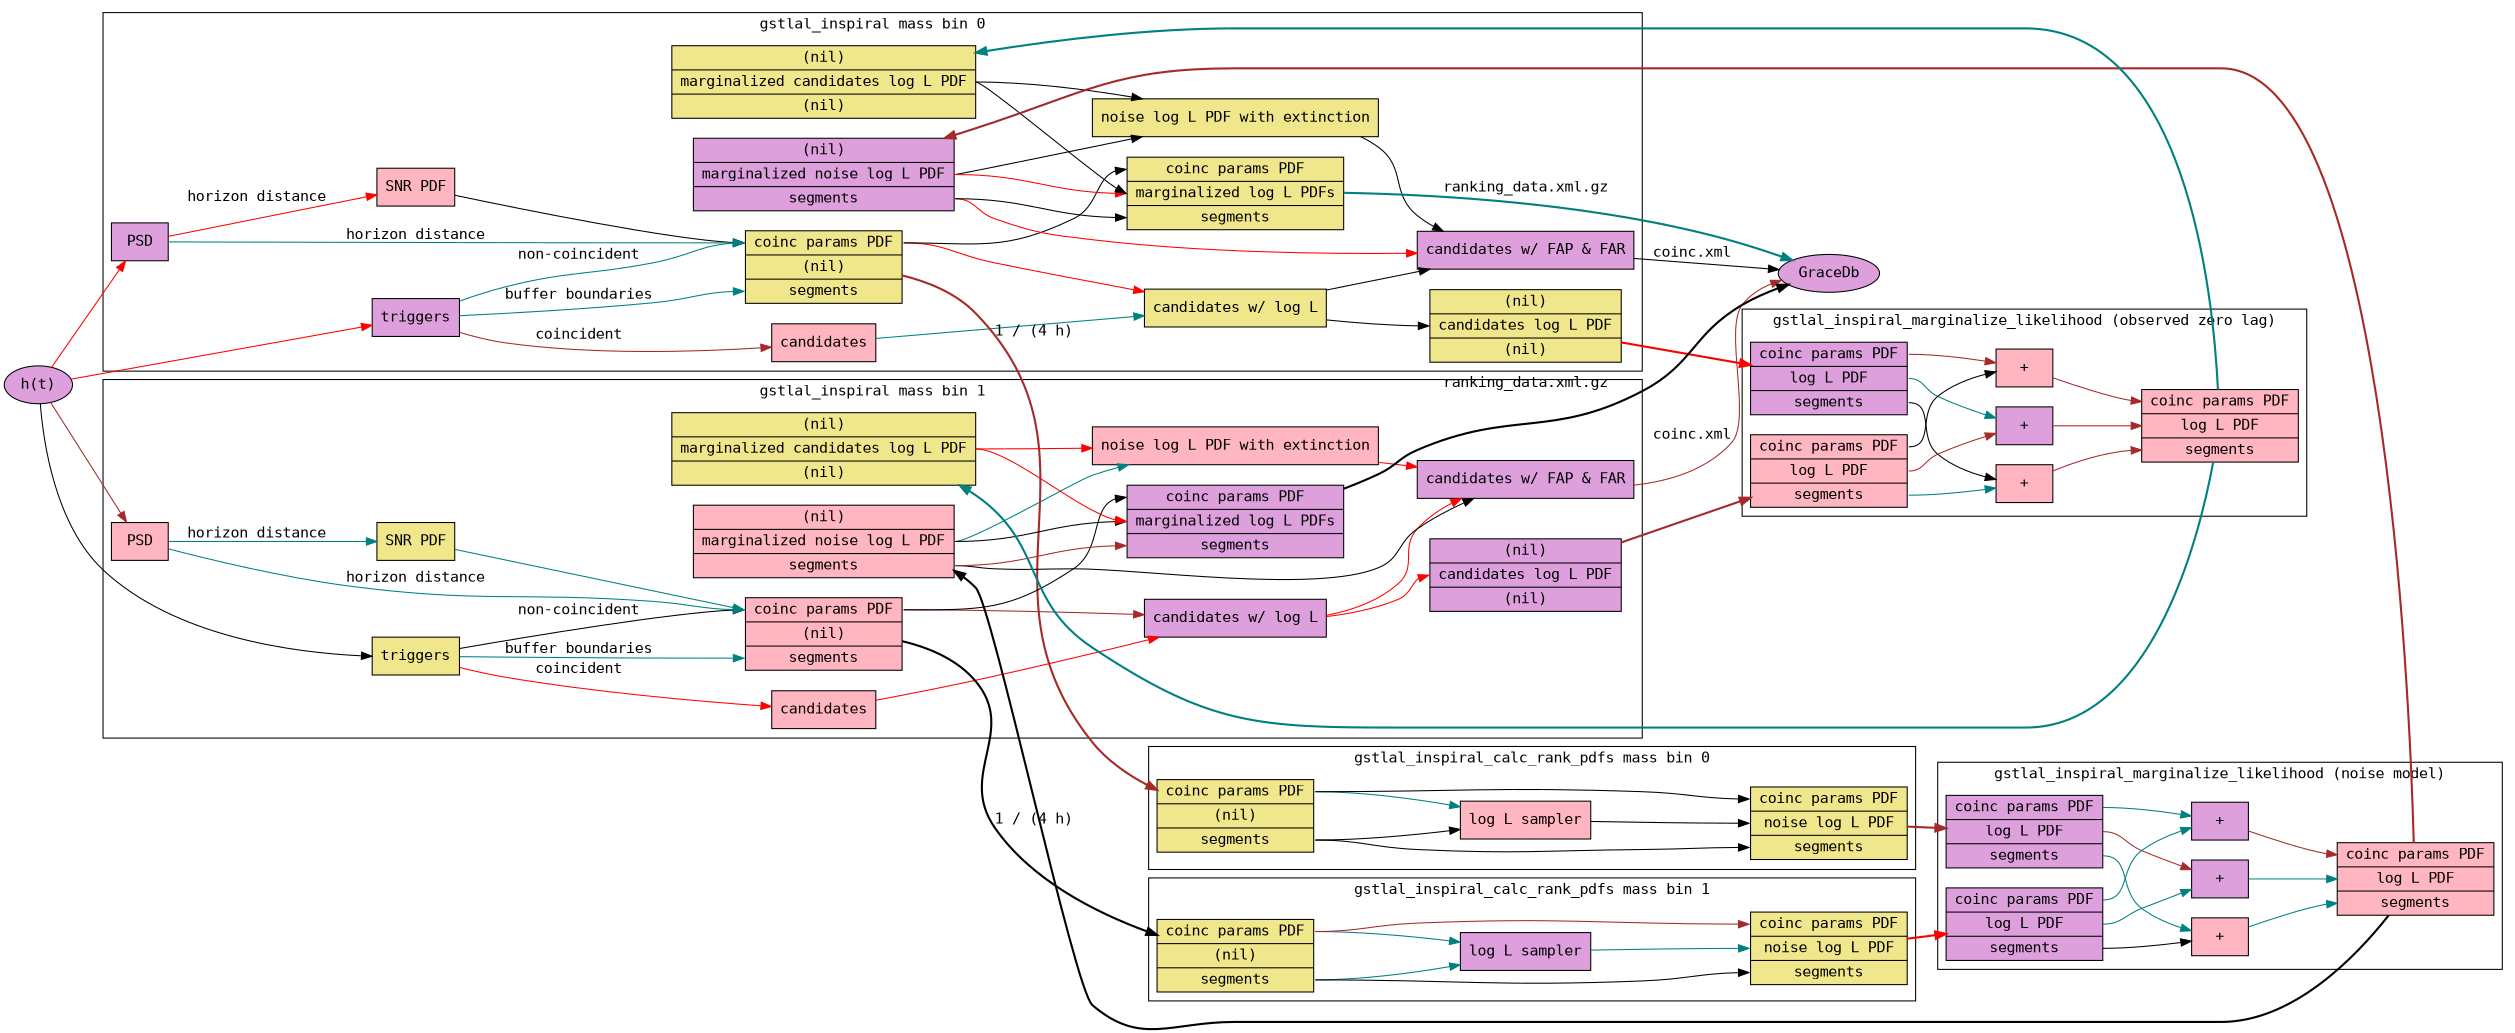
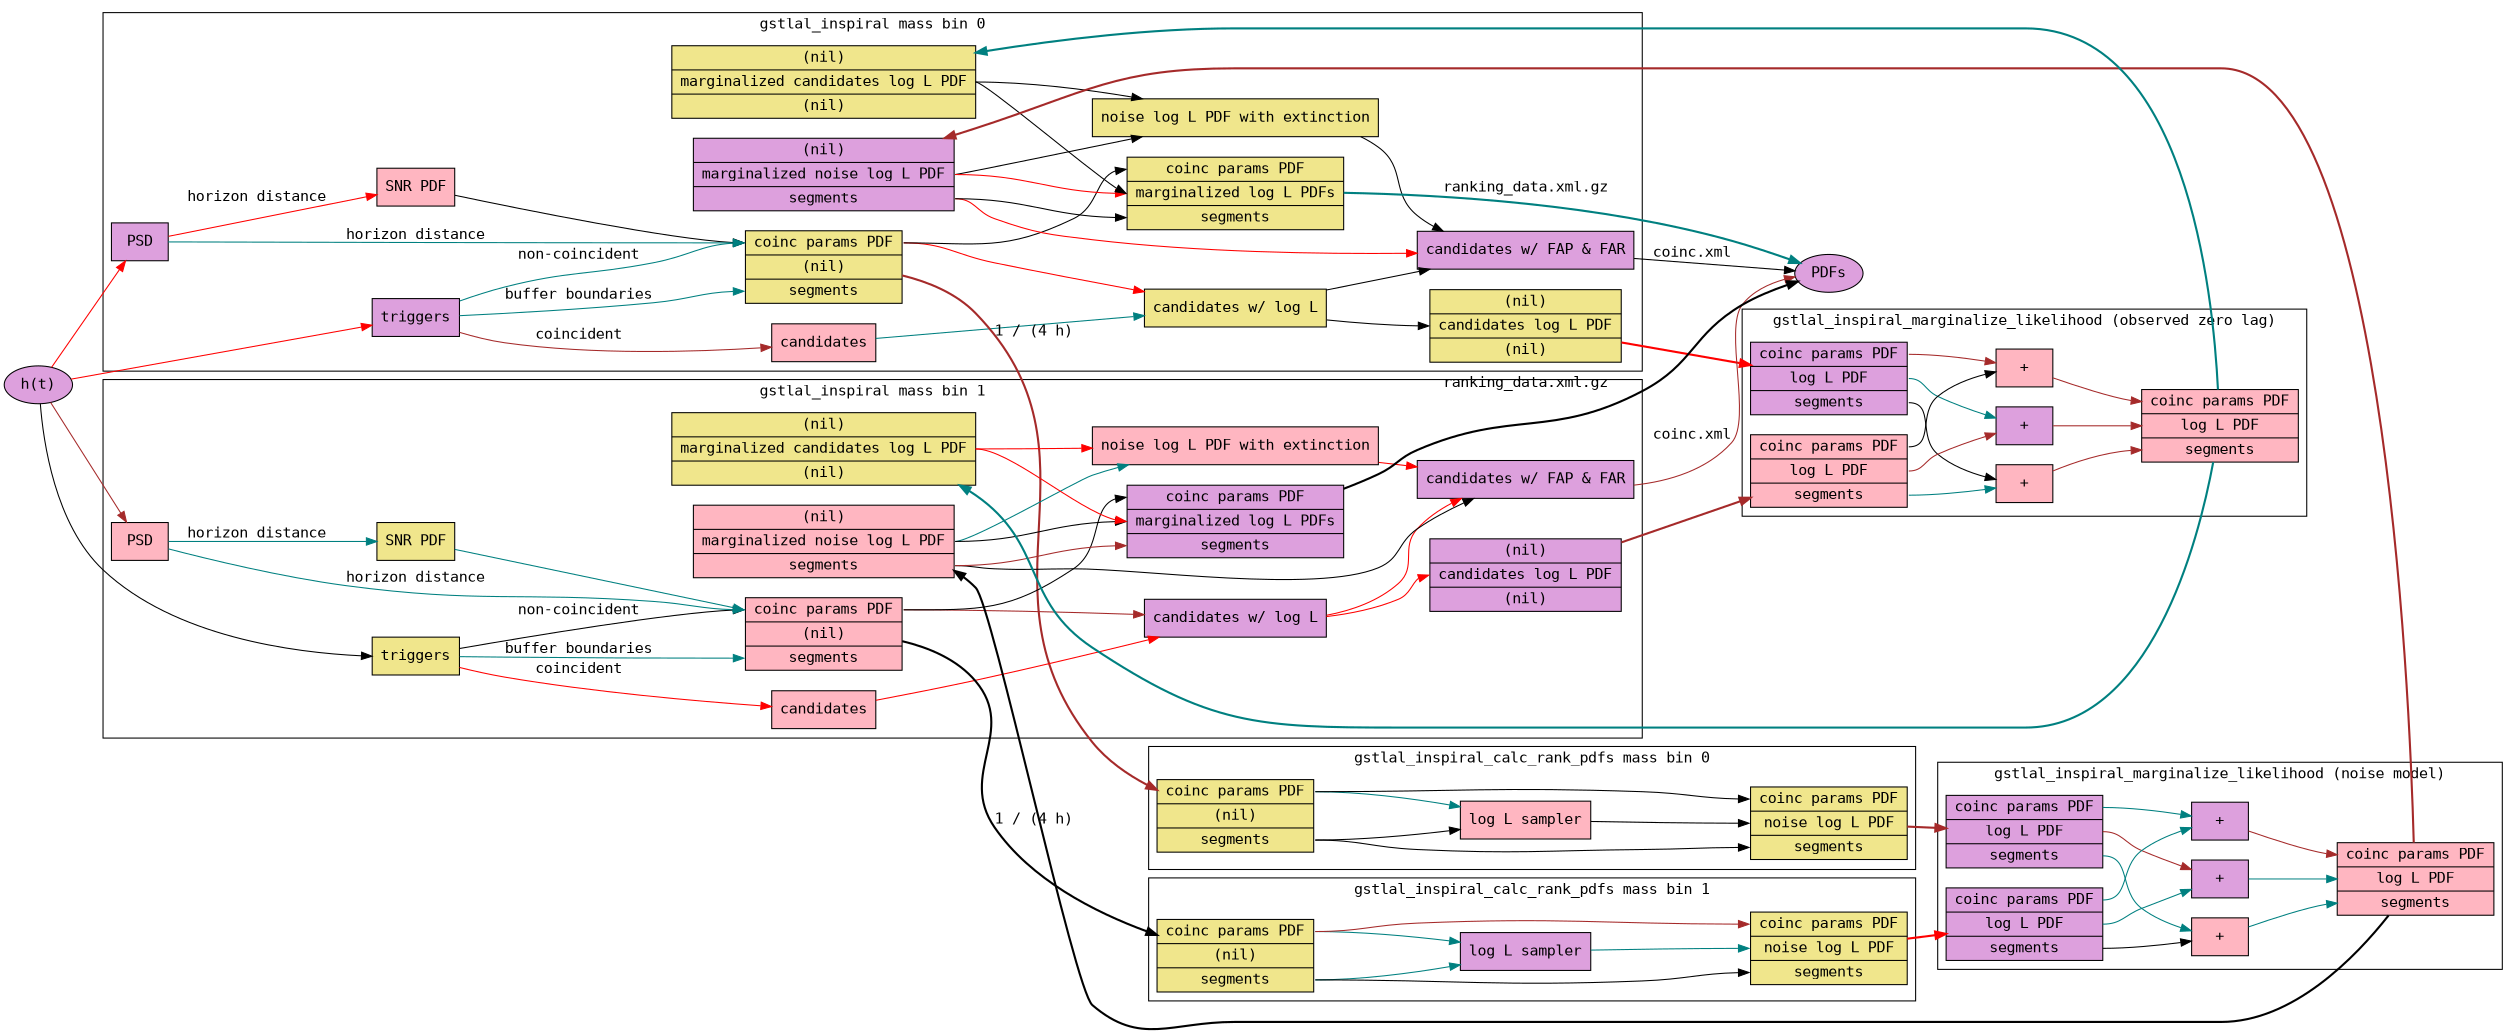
(1829, 273) -> (1829, 273)
